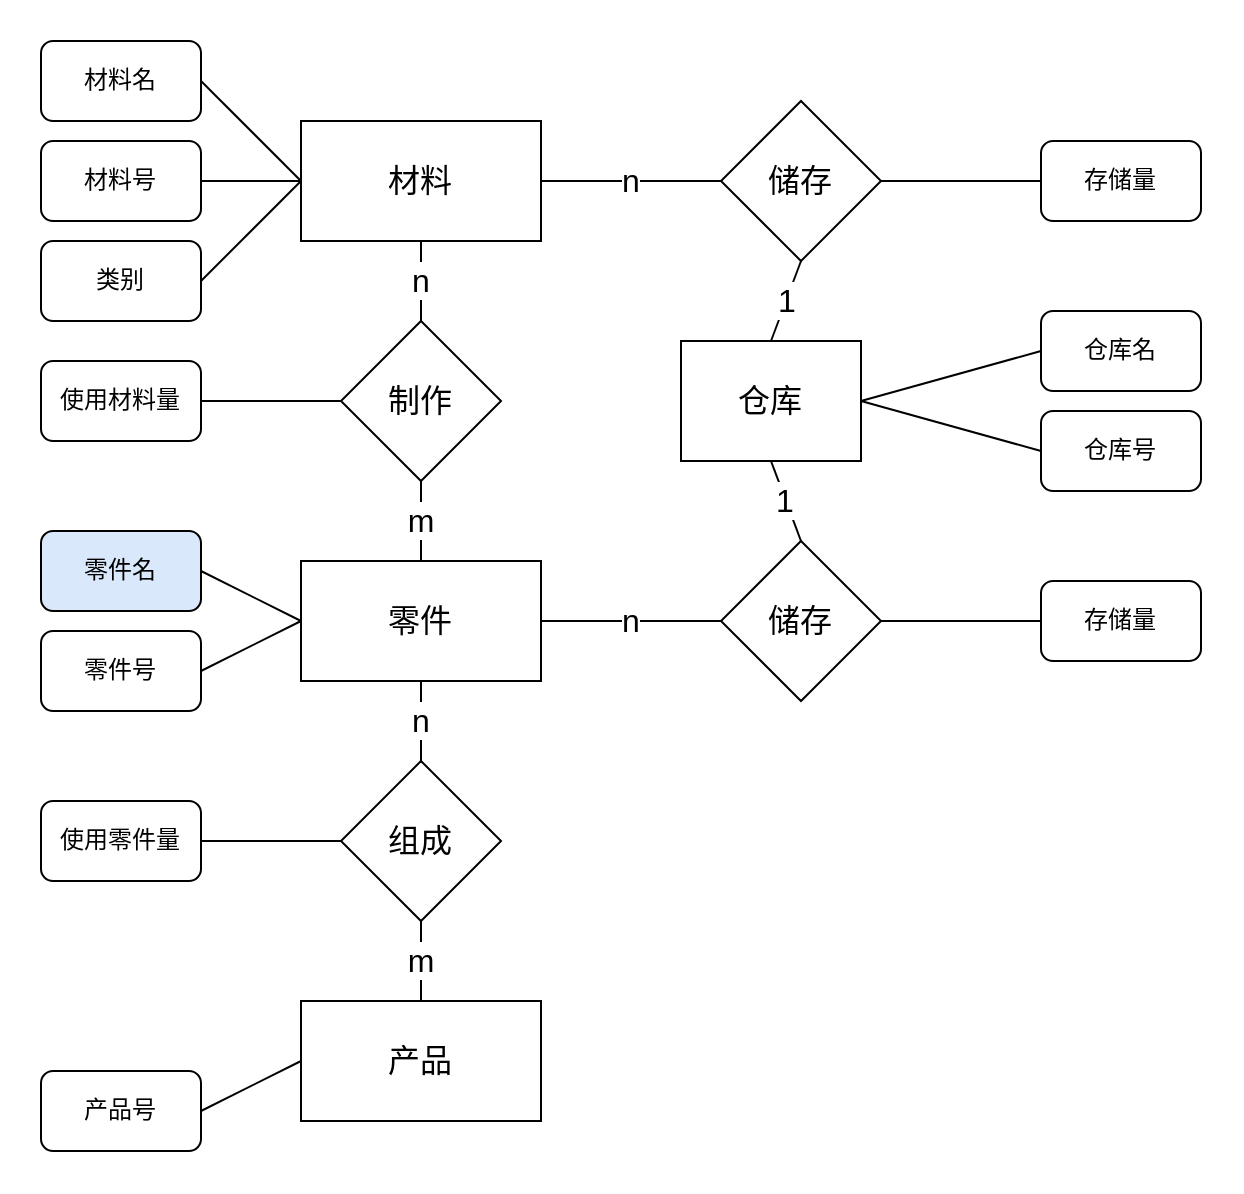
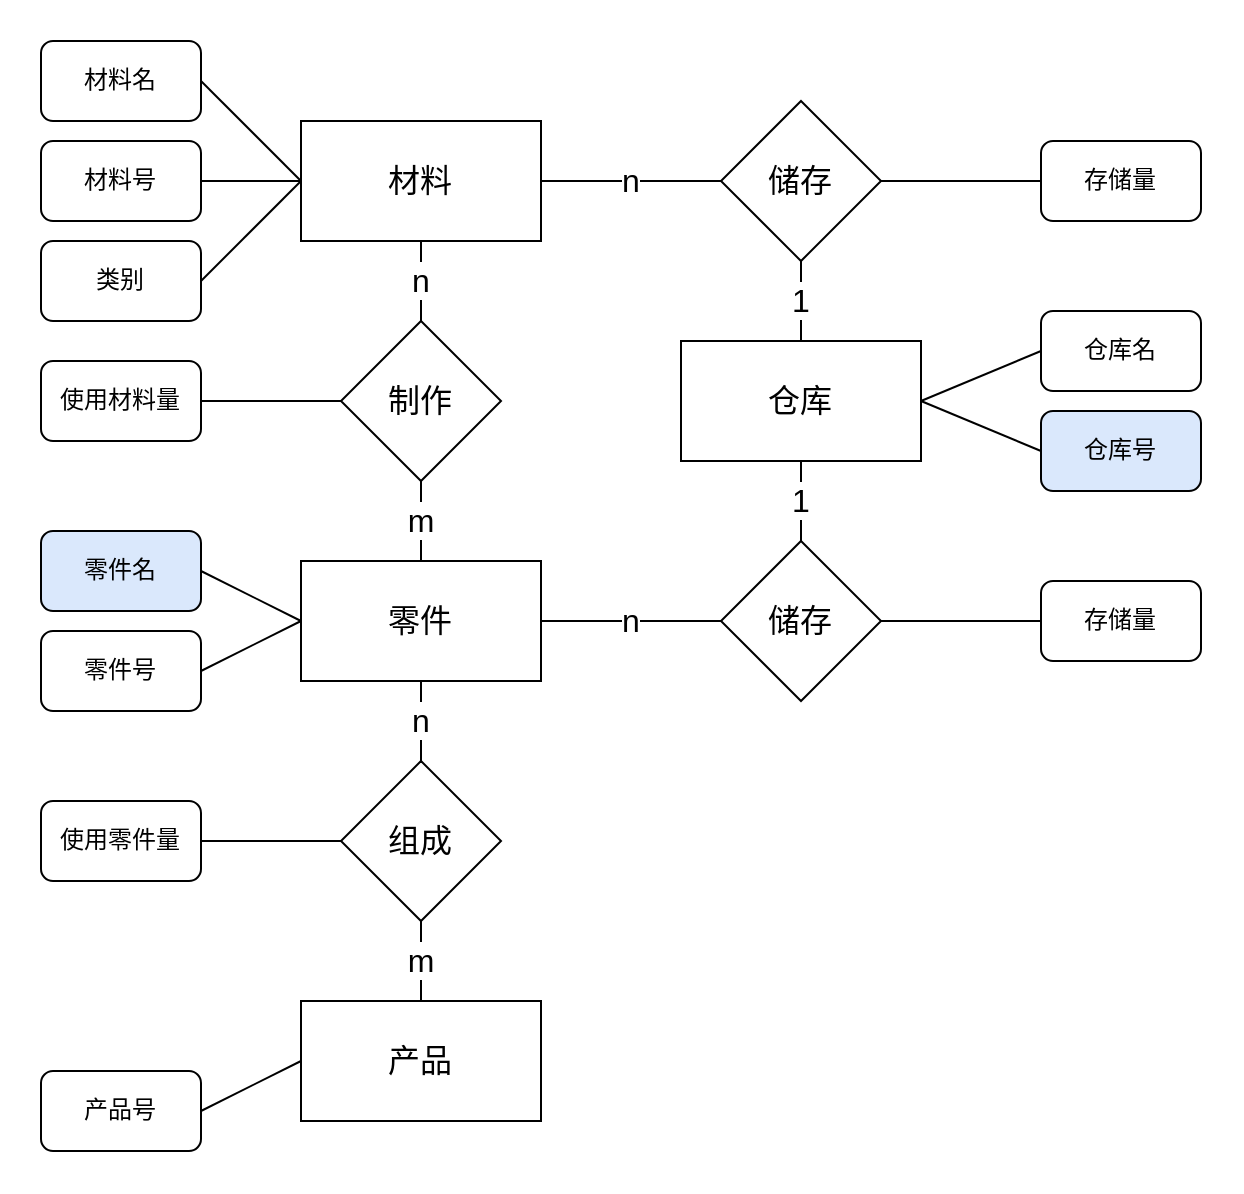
(771, 401) -> (801, 401)
(1121, 451) -> (1121, 451)
